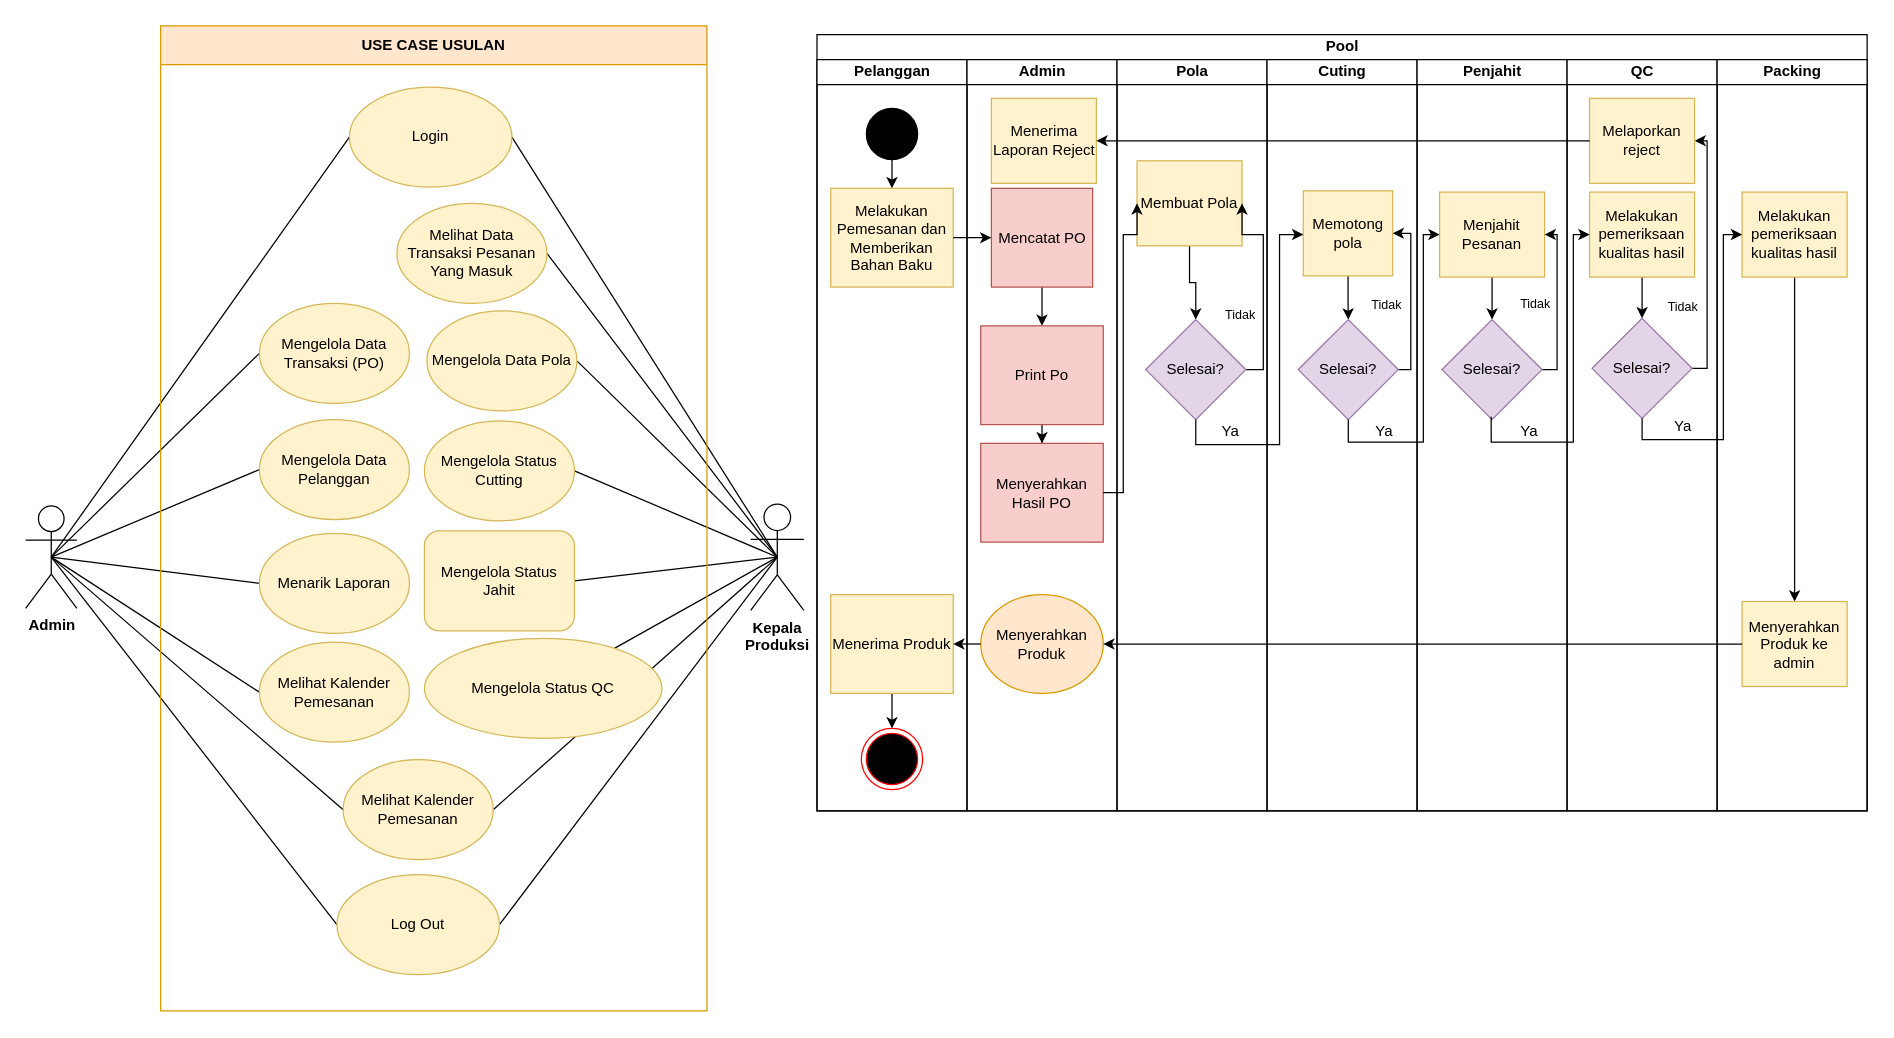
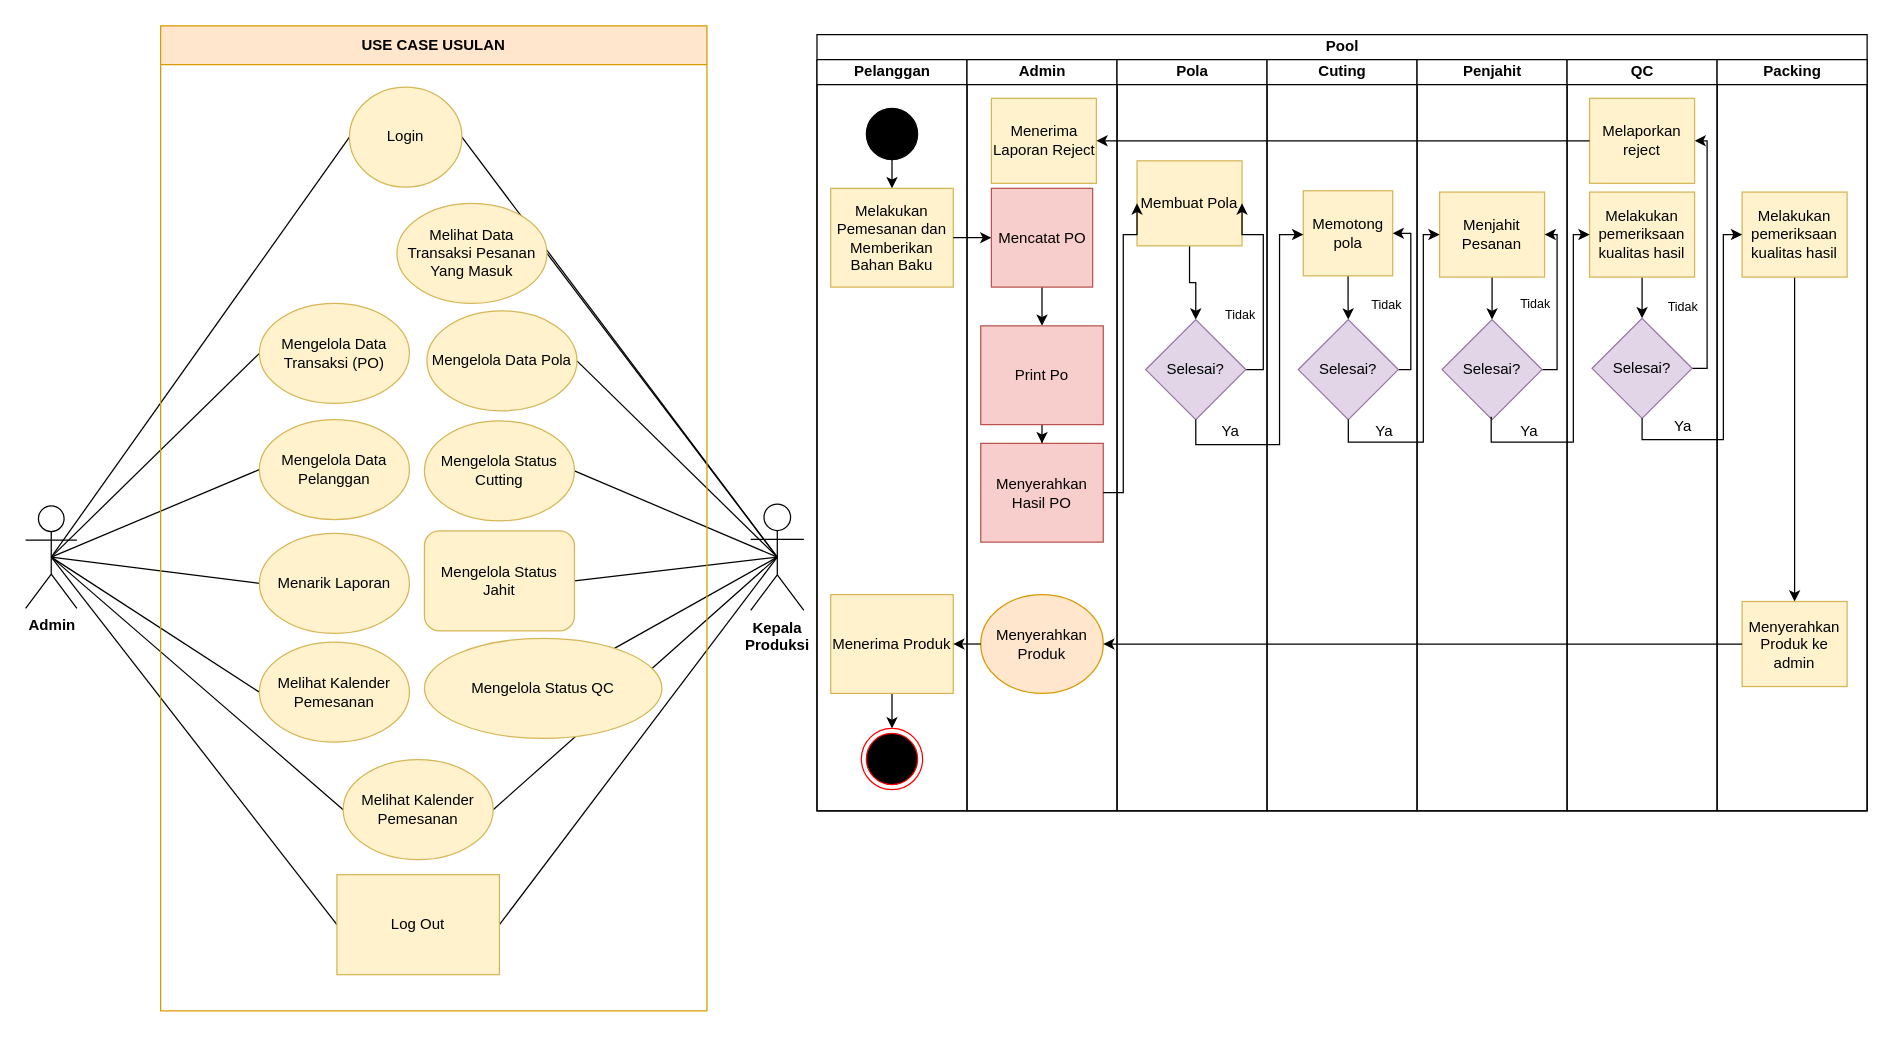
(431, 137) -> (406, 137)
(418, 924) -> (418, 924)
